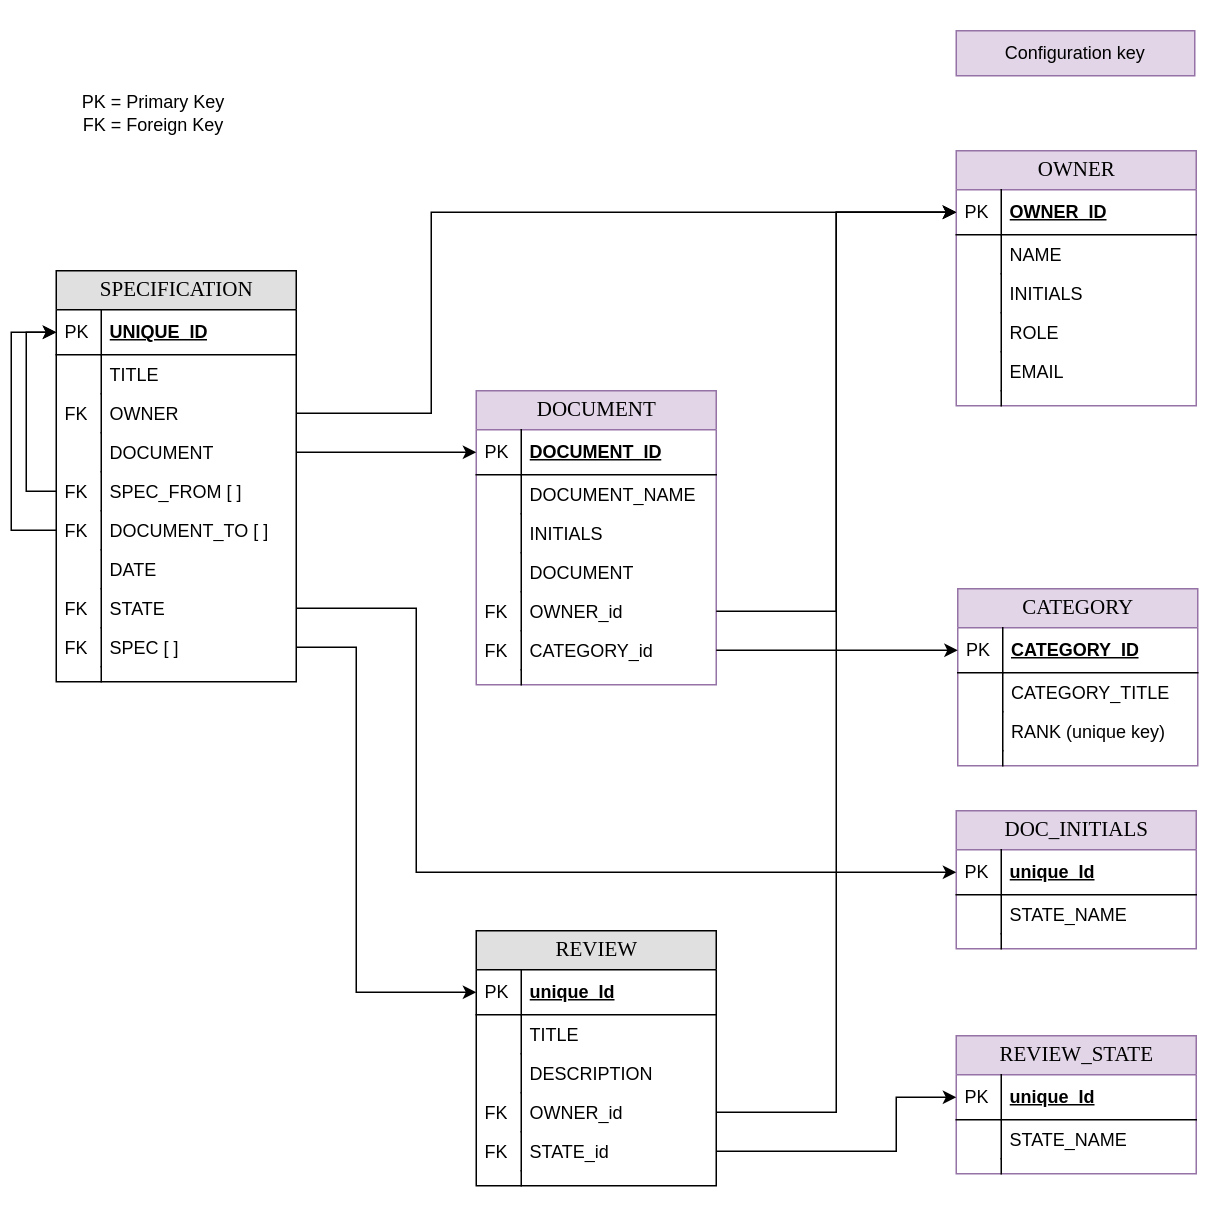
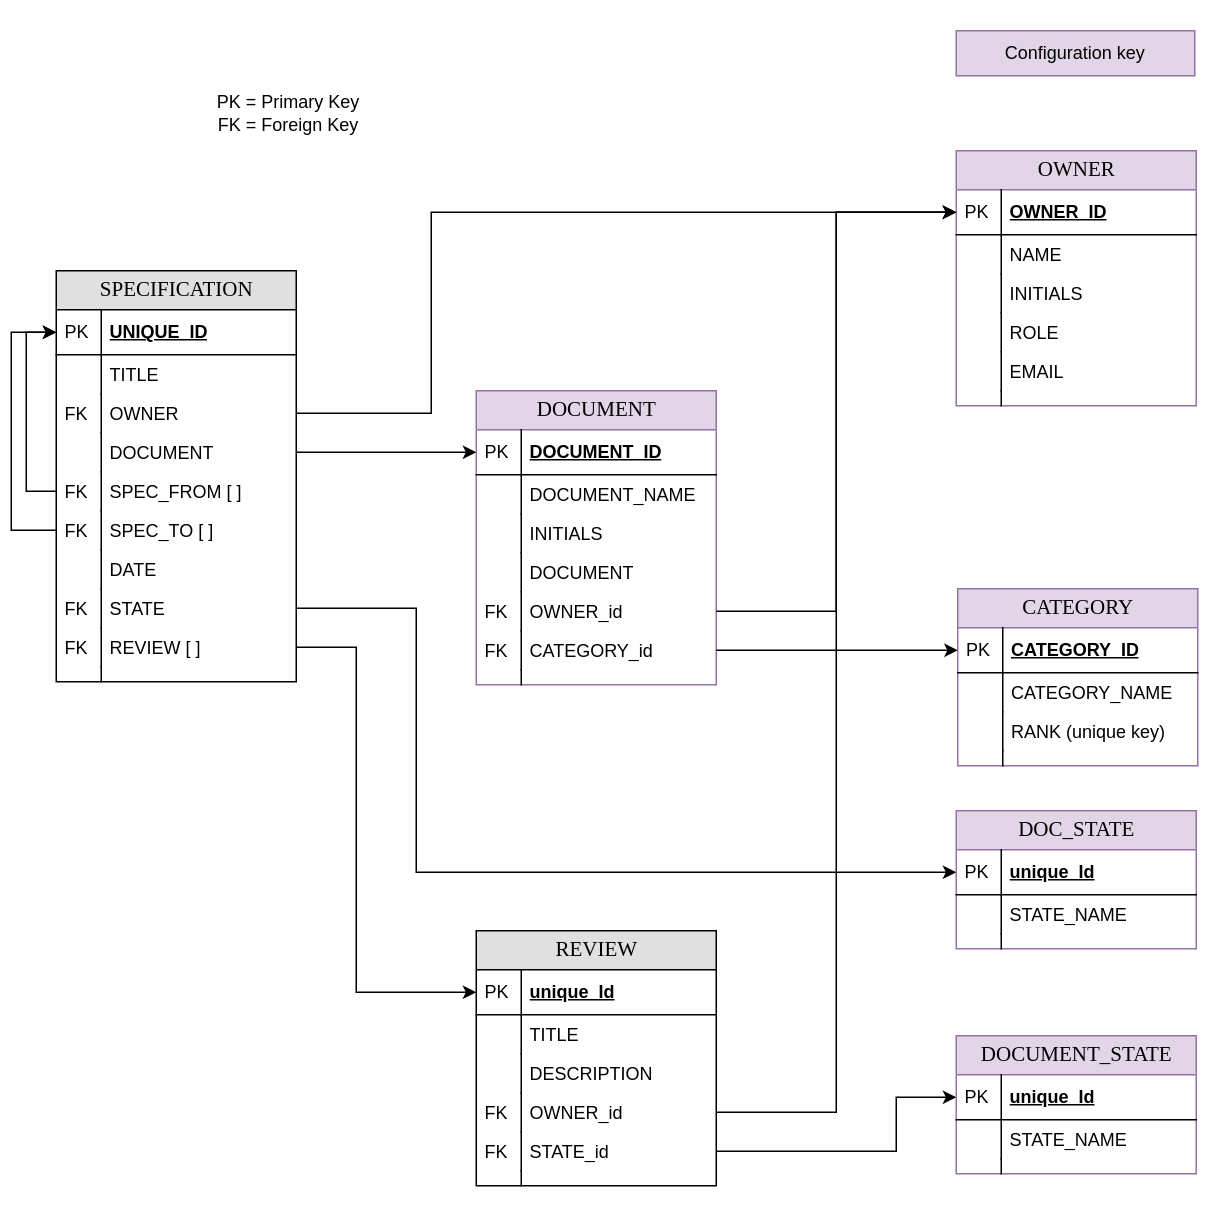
(154, 113) -> (289, 113)
(181, 532) -> (161, 532)
(146, 649) -> (156, 649)
(1082, 694) -> (1077, 694)
(1077, 830) -> (1077, 830)
(1077, 1055) -> (1077, 1055)
